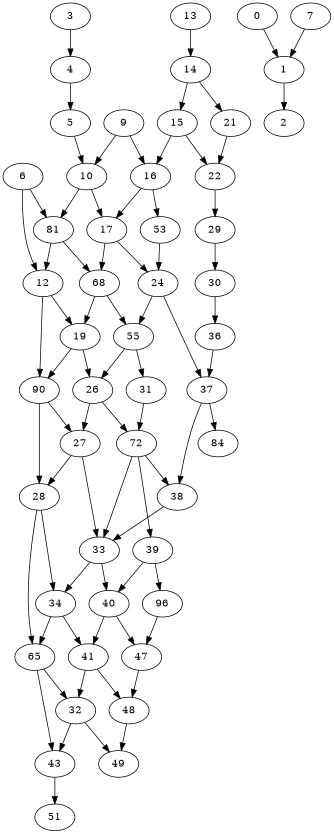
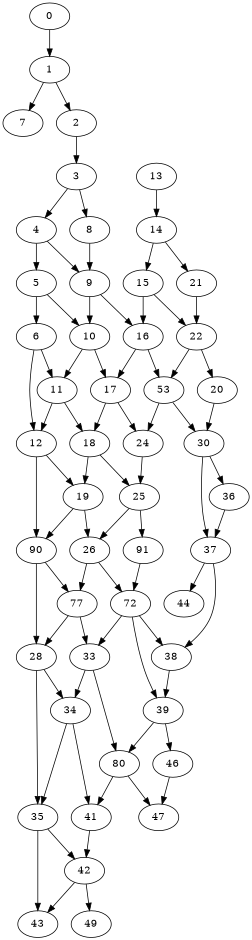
(299, 40) -> (38, 93)
none -> (76, 146)
(53, 230) -> (57, 390)
none -> (90, 230)
(215, 230) -> (217, 390)
none -> (60, 254)
(99, 283) -> (90, 444)
none -> (36, 306)
(181, 333) -> (202, 493)
(134, 337) -> (139, 497)
none -> (182, 360)
(146, 390) -> (143, 550)
none -> (182, 414)
(80, 444) -> (77, 604)
(218, 444) -> (184, 604)
(141, 522) -> (168, 680)
(109, 604) -> (119, 764)
(162, 604) -> (173, 764)
(35, 657) -> (38, 817)
(76, 711) -> (85, 871)
(129, 711) -> none
(55, 817) -> none
